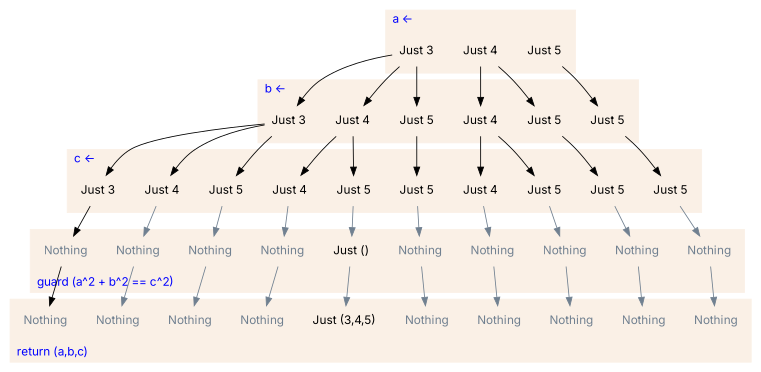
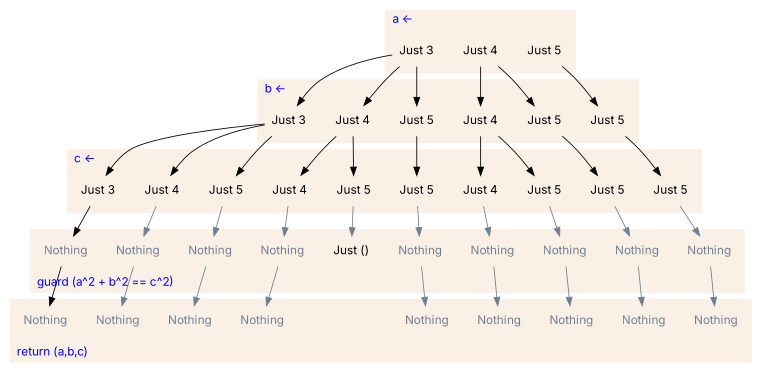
(345, 321) -> none
